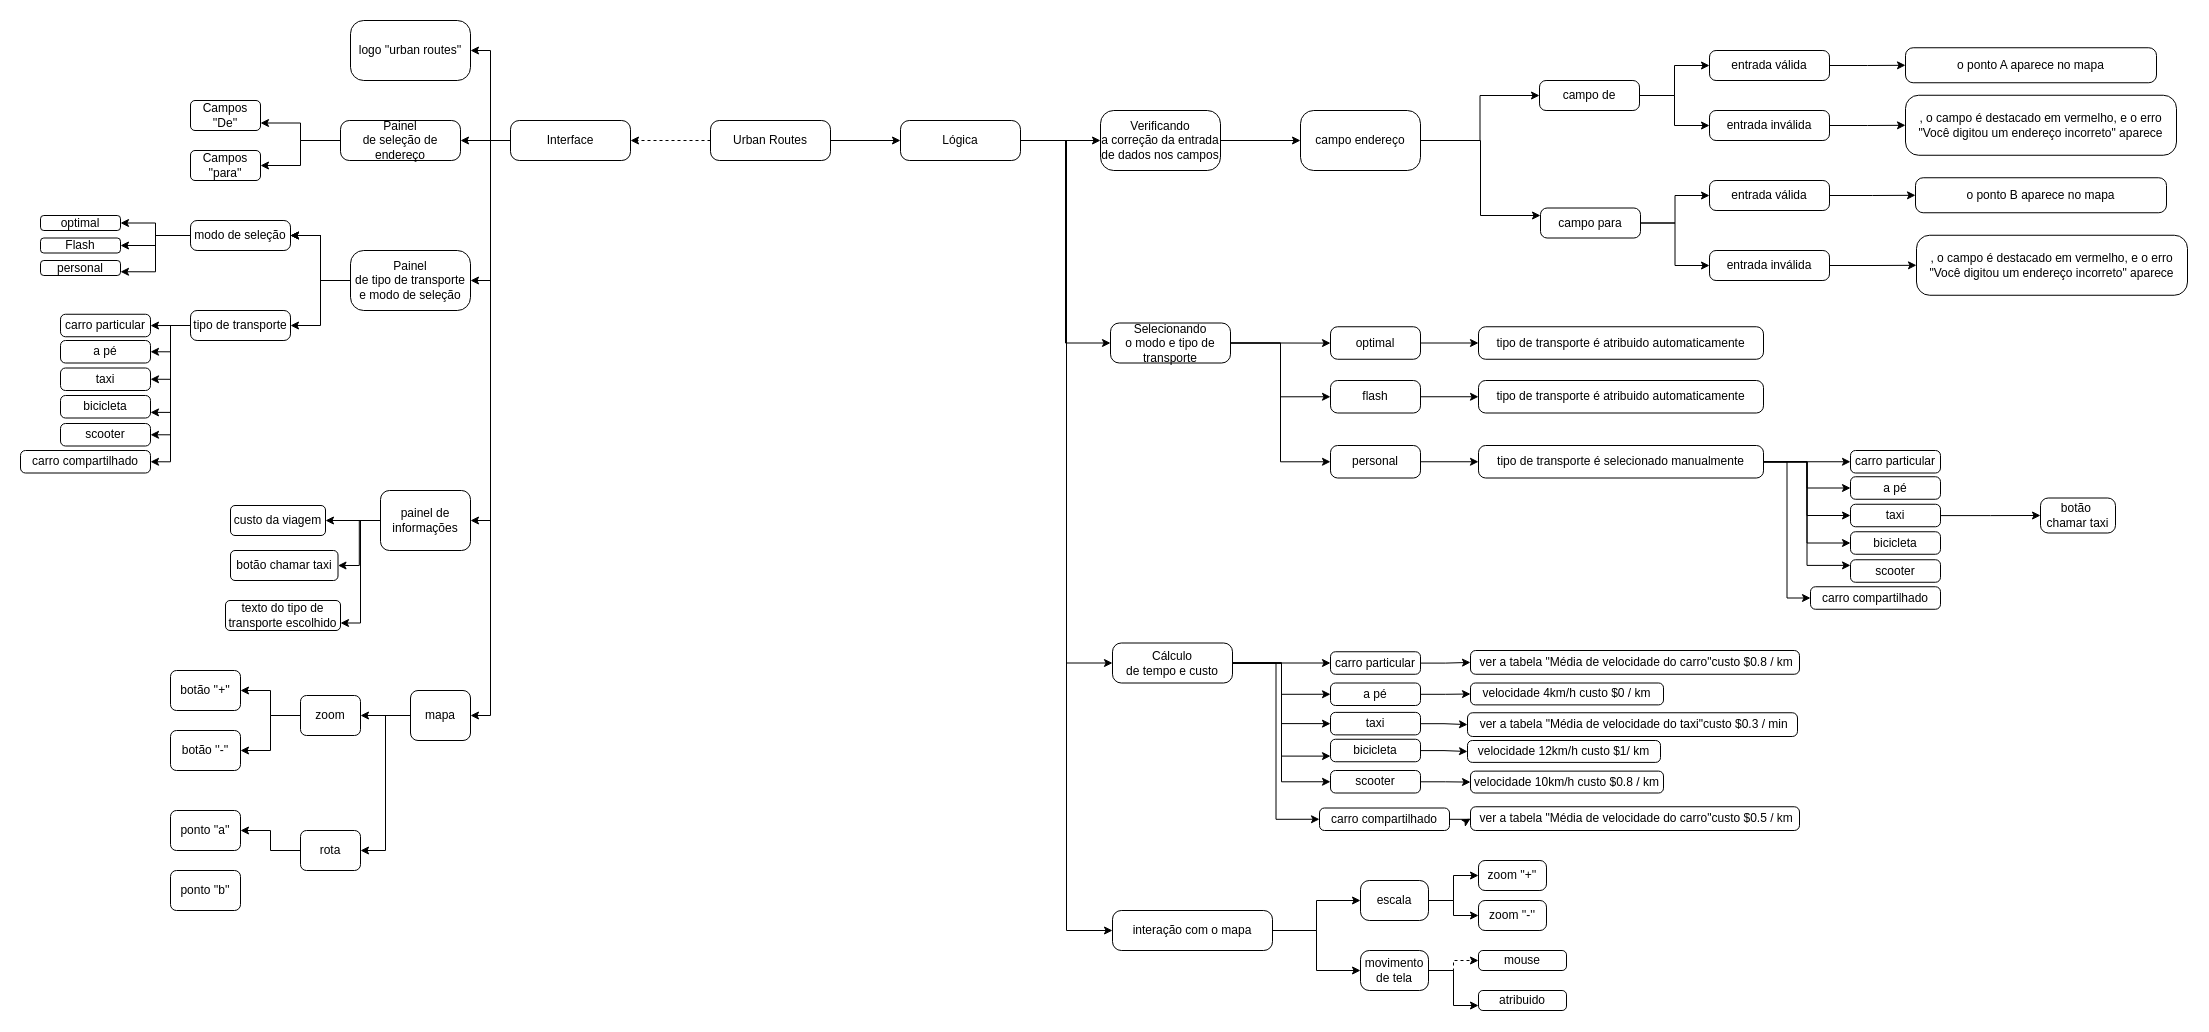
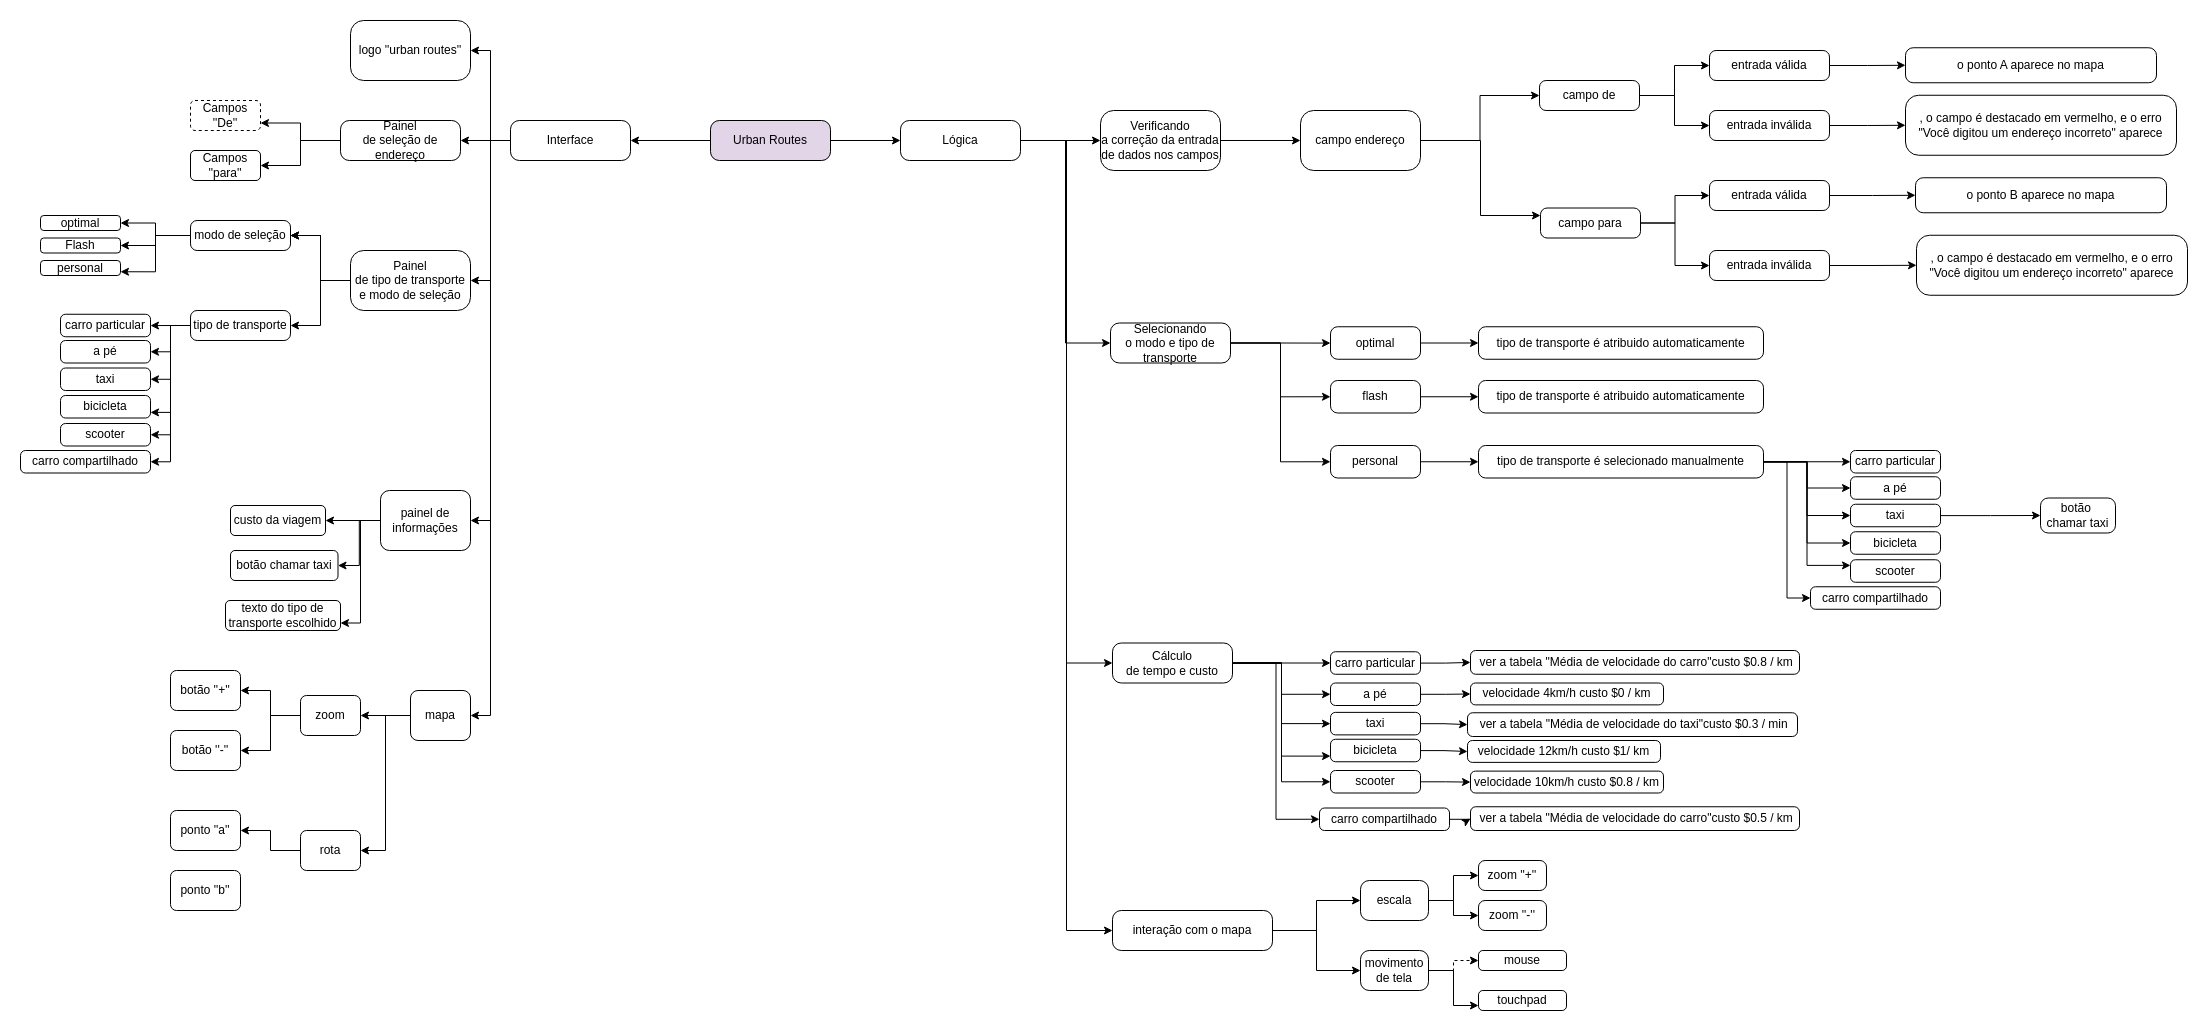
(226, 116) -> (226, 116)
(673, 141) -> (673, 141)
(771, 141) -> (771, 141)
(1523, 1001) -> (1523, 1001)
